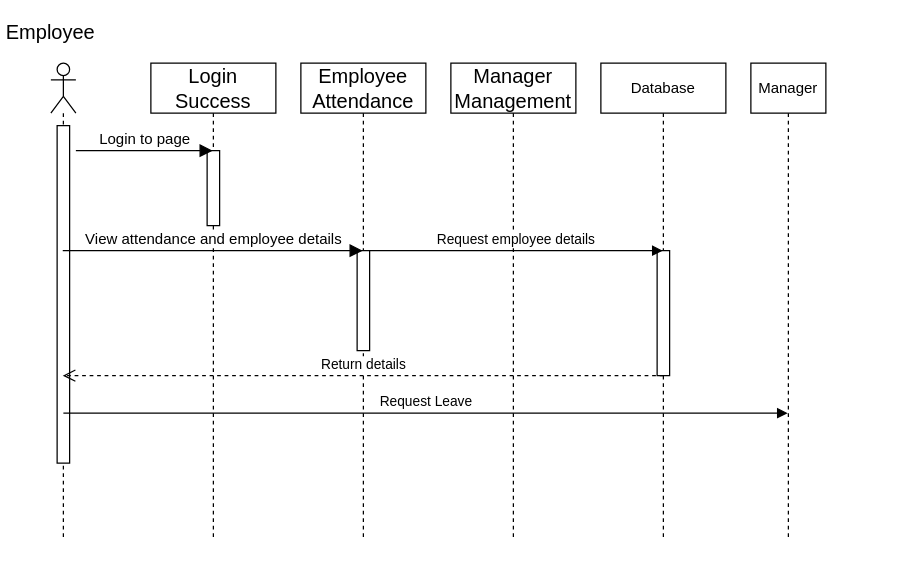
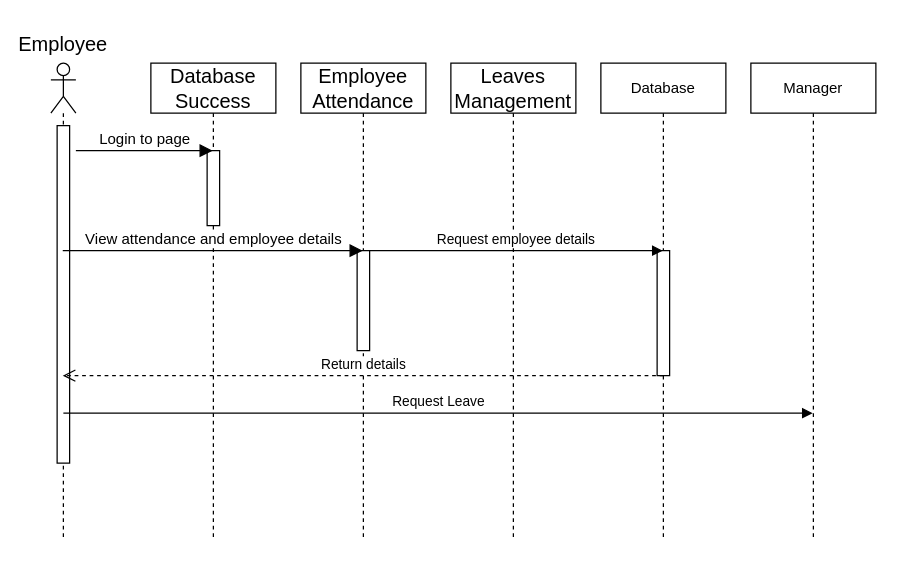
(51, 32) -> (63, 44)
(213, 88) -> (213, 88)
(513, 88) -> (513, 88)
(788, 301) -> (813, 301)
